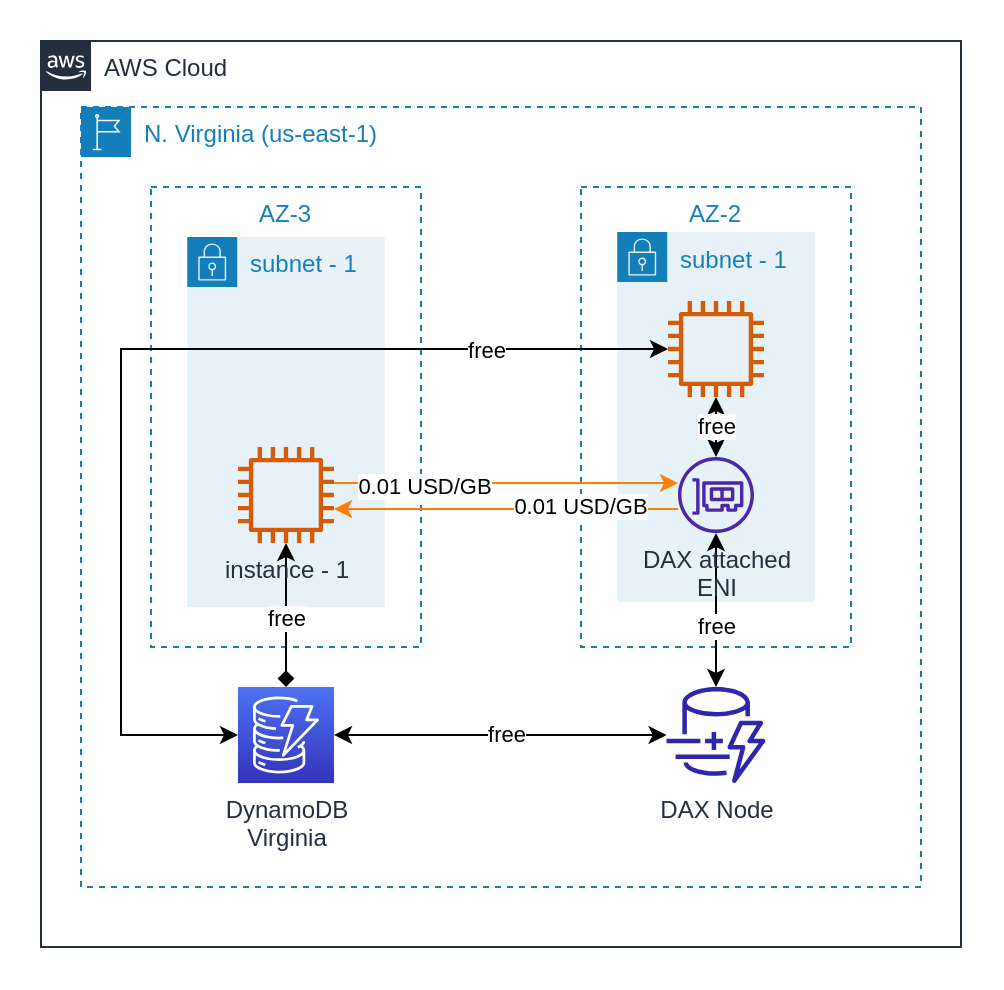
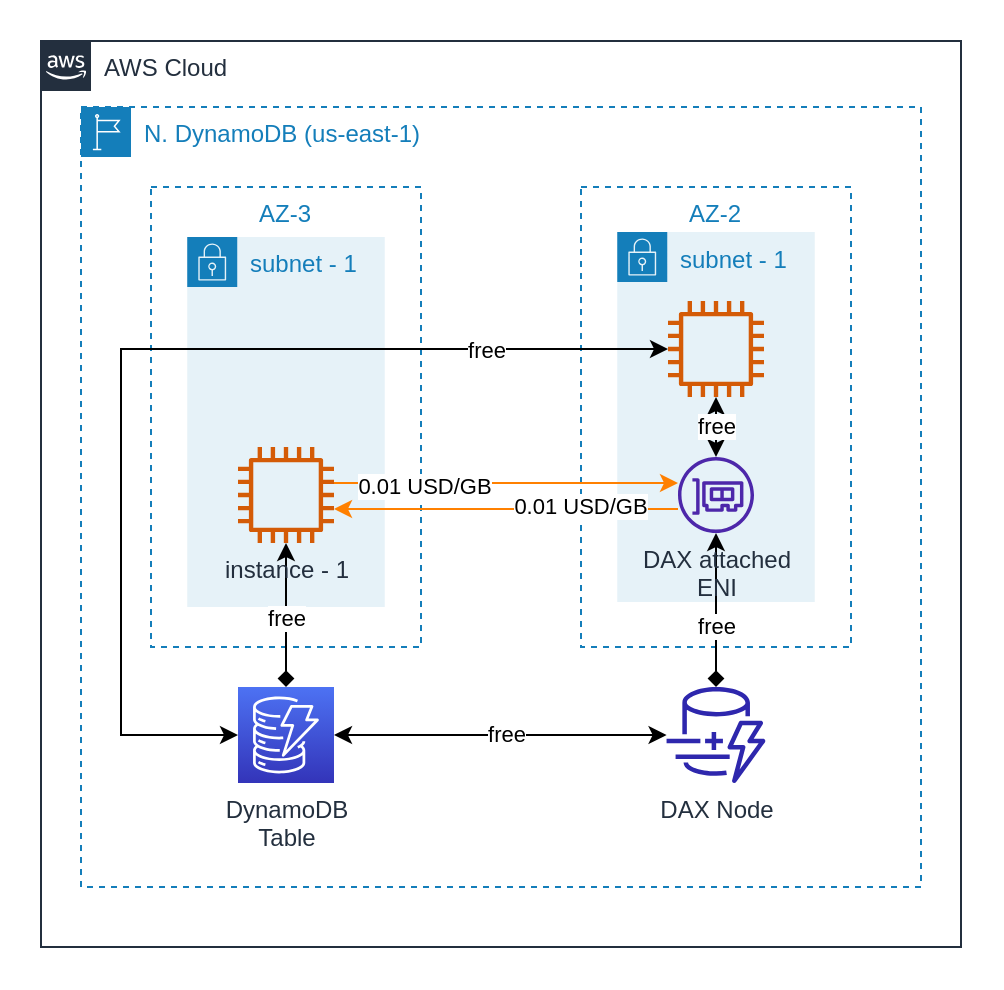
(281, 135) -> (290, 135)
(716, 672) -> (716, 671)
(288, 826) -> (288, 826)
